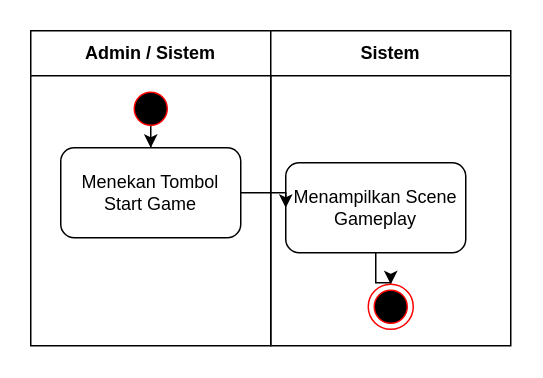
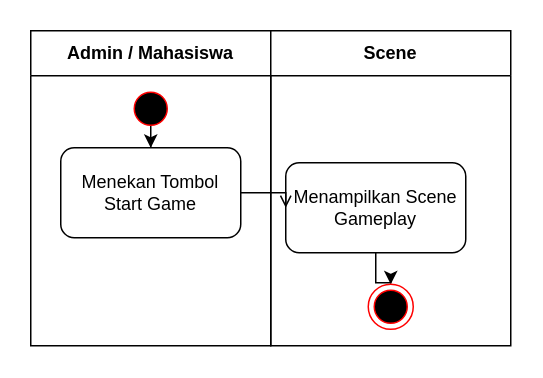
(151, 53) -> (151, 53)
(391, 53) -> (391, 53)
(282, 193) -> (286, 194)
